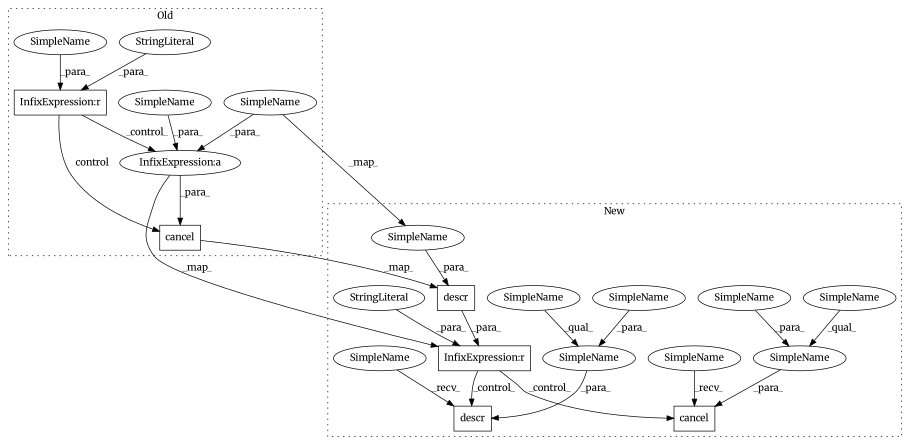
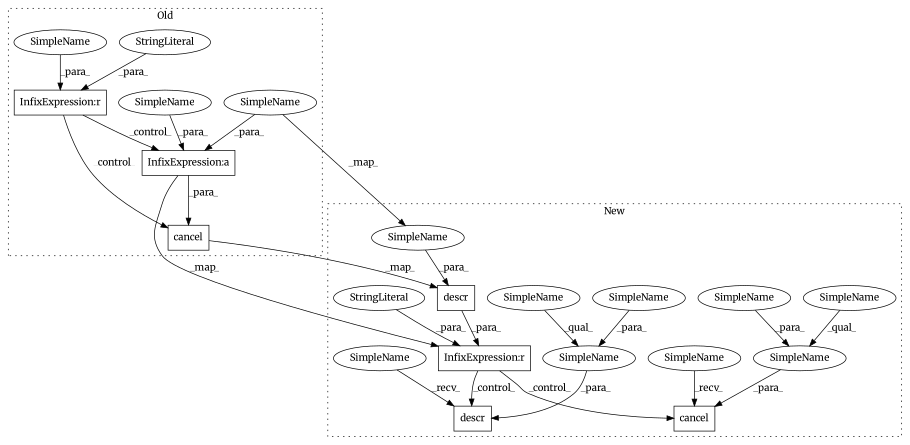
(180, 163) -> (189, 163)
